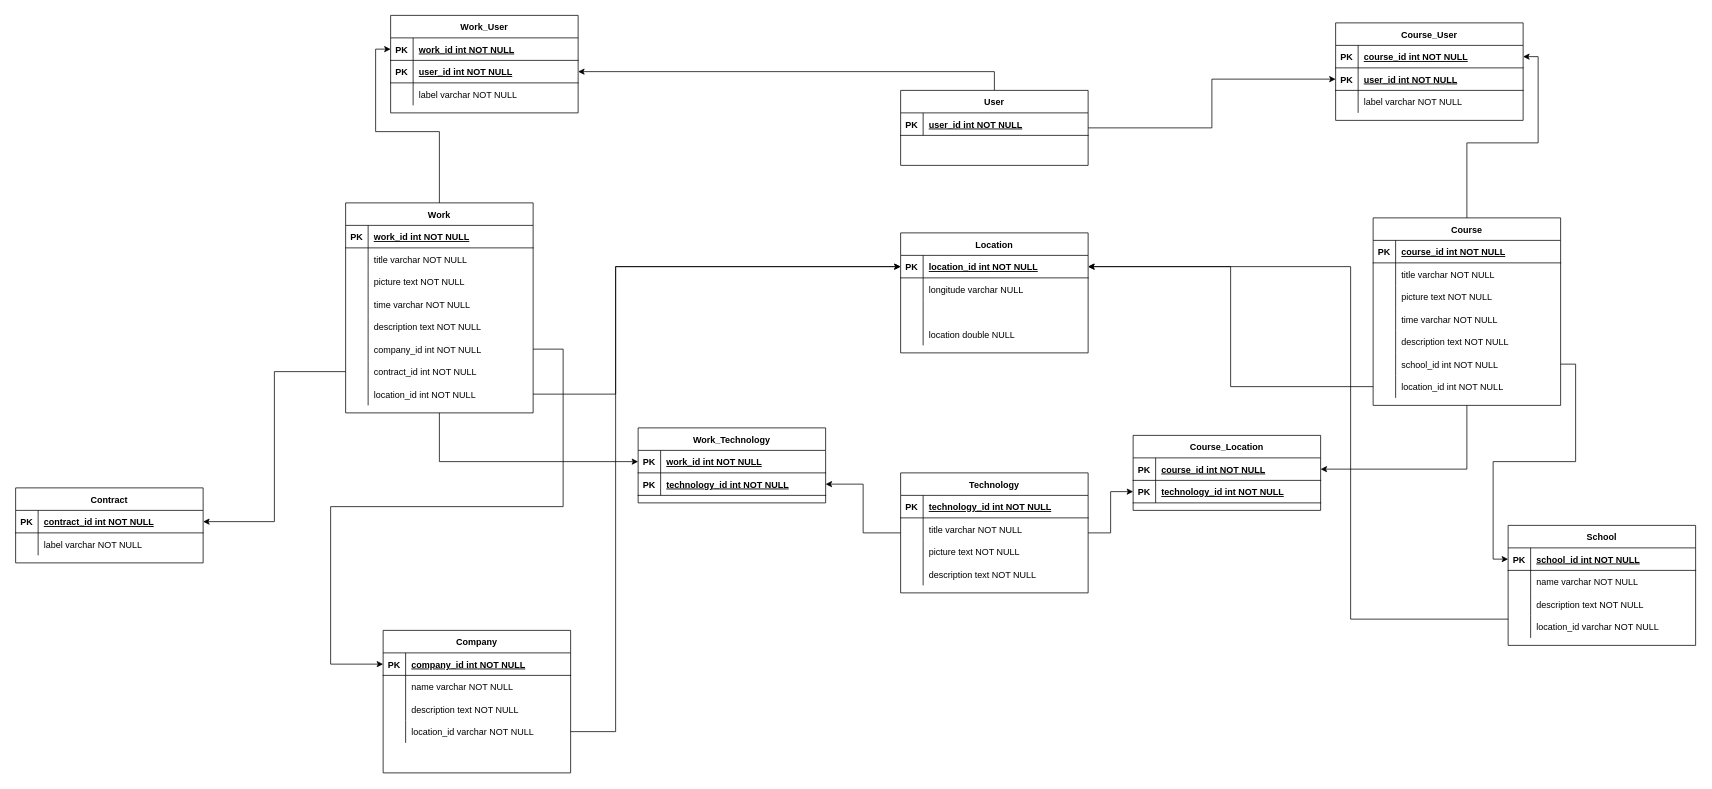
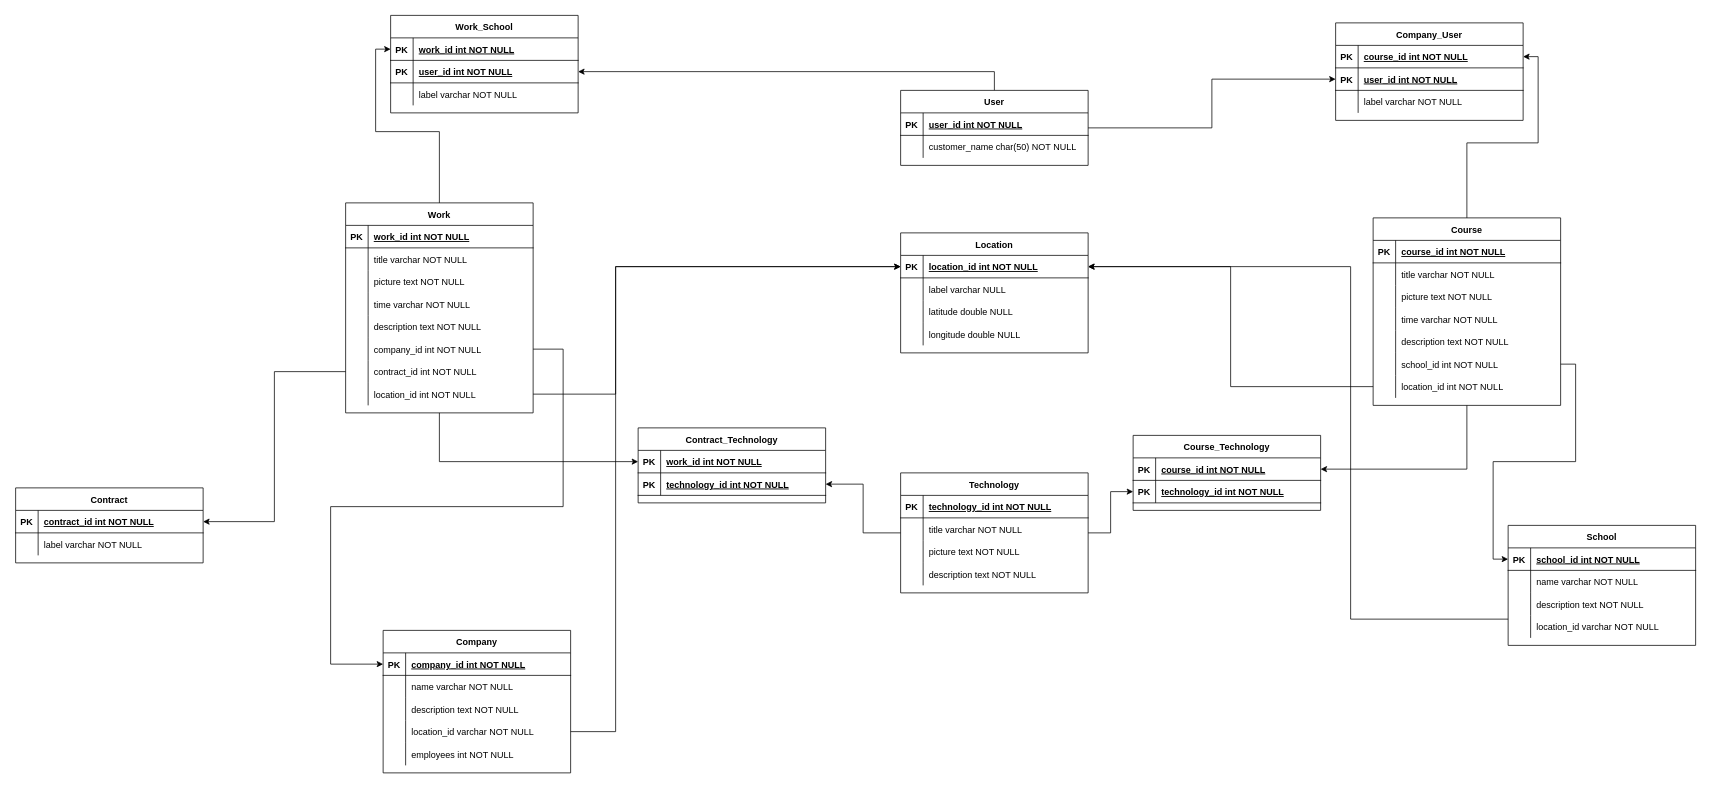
(484, 27) -> (484, 27)
(1429, 35) -> (1429, 35)
none -> (1005, 147)
(979, 290) -> (969, 290)
none -> (1005, 312)
(973, 335) -> (976, 335)
(731, 440) -> (731, 440)
(1226, 447) -> (1226, 447)
none -> (488, 754)
